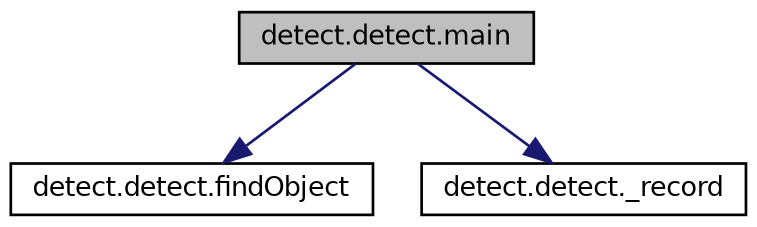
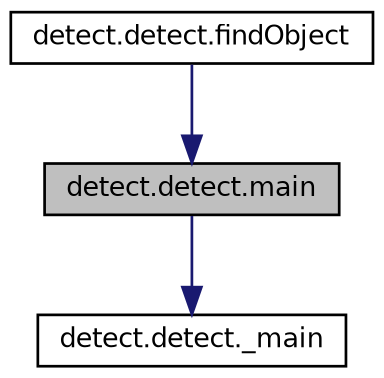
(301, 105) -> (192, 100)
(584, 189) -> (192, 341)
